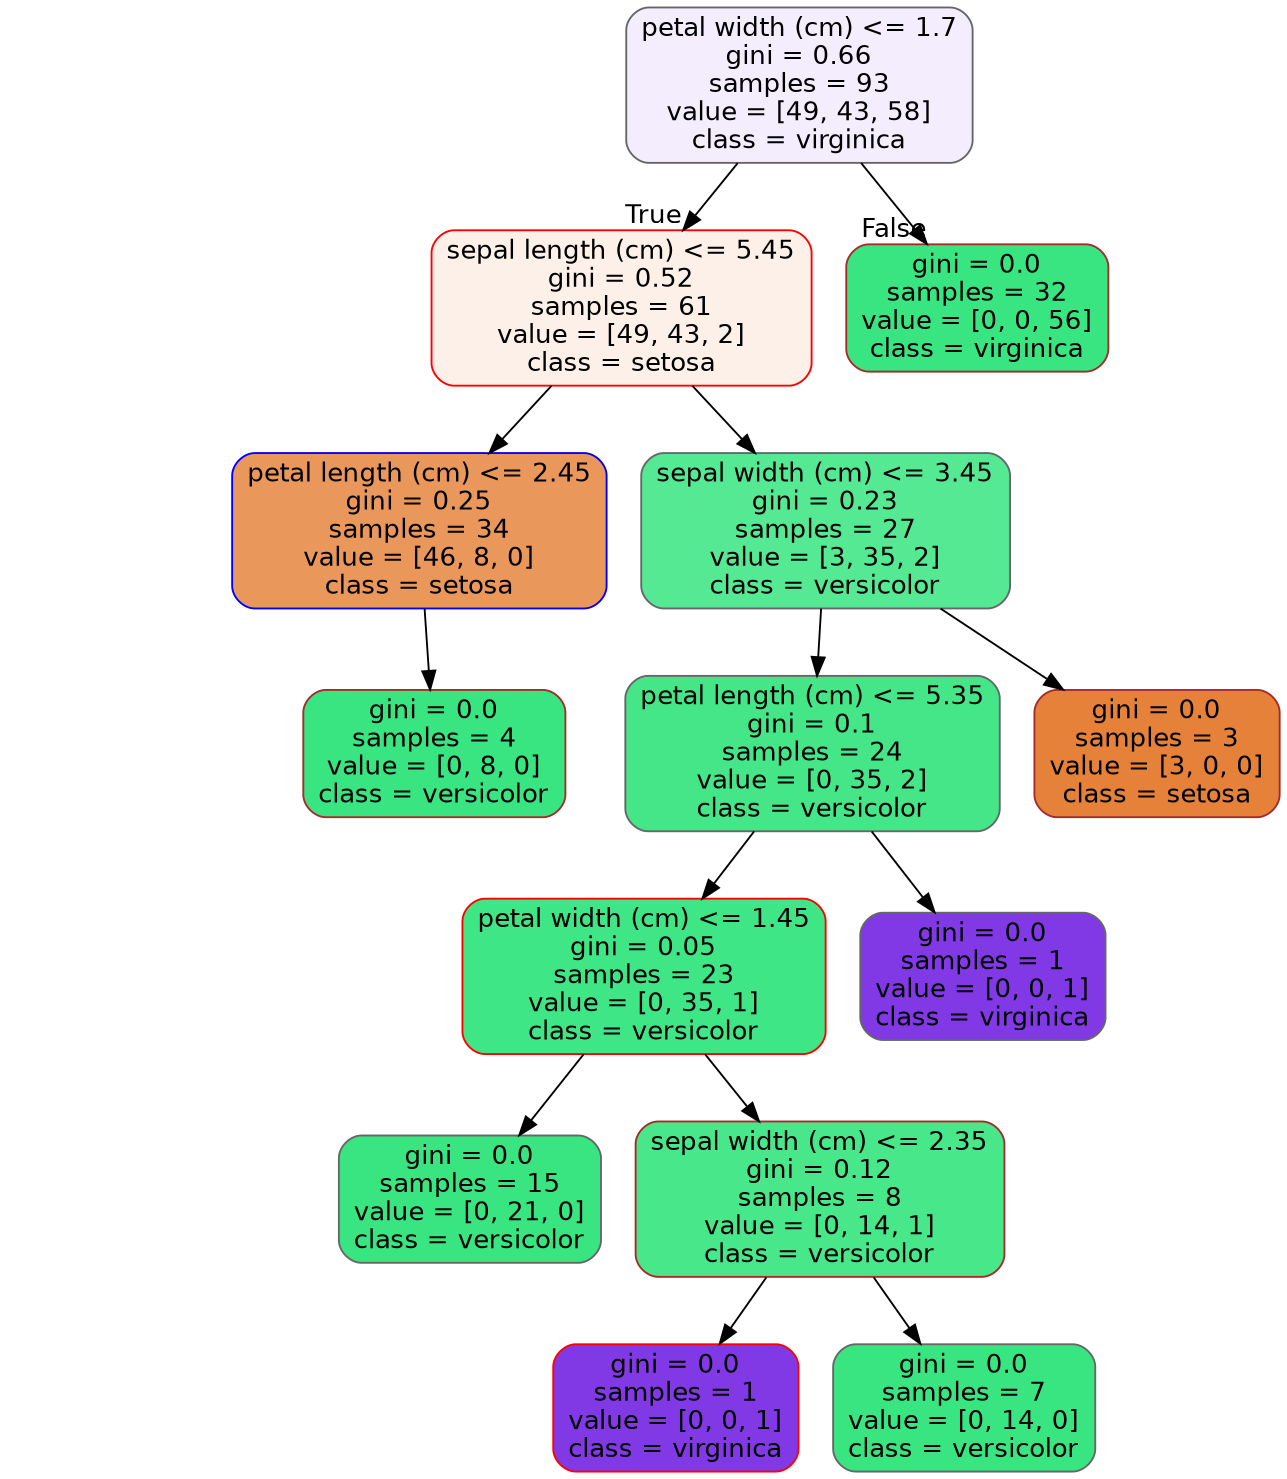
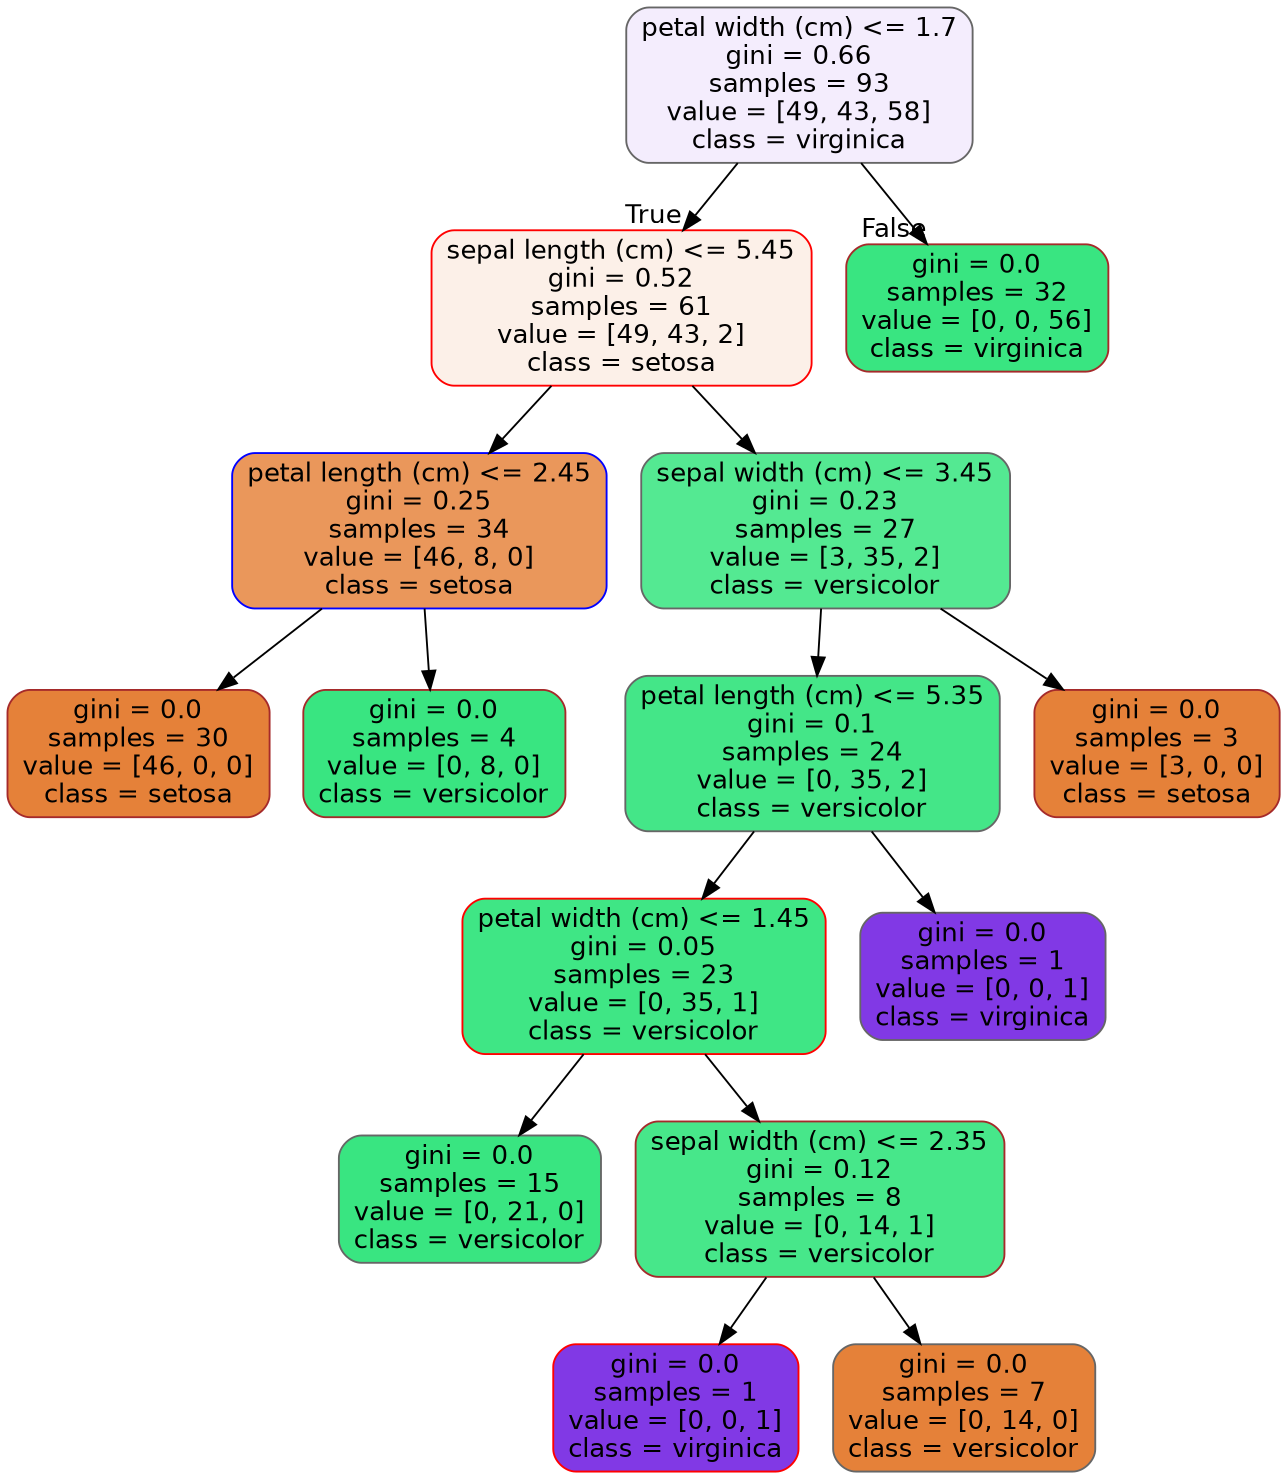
none -> (139, 754)
(964, 1408) -> (964, 1408)
